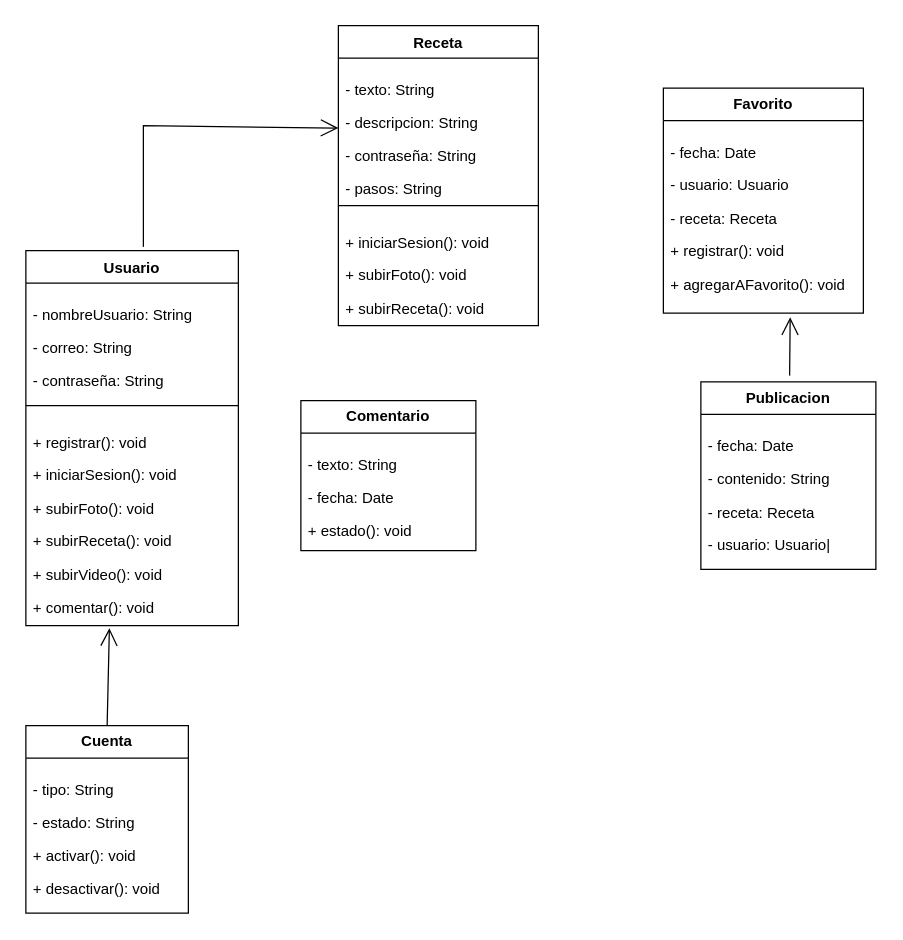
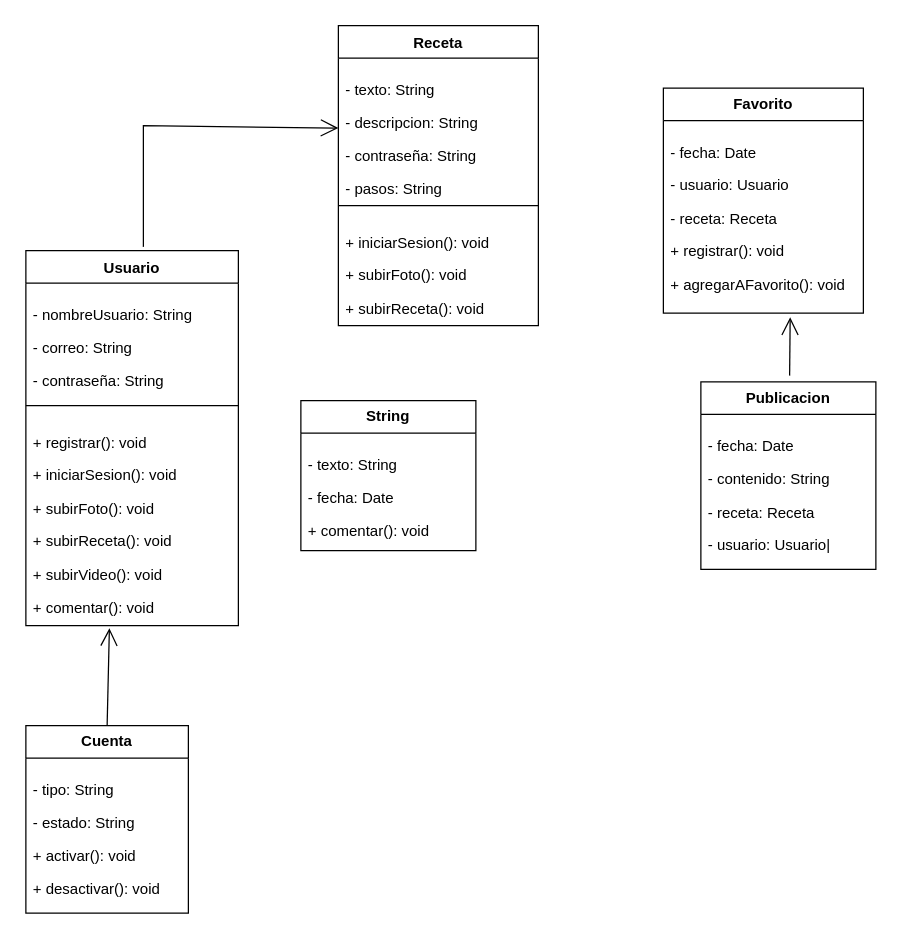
(388, 417) -> (388, 417)
(370, 469) -> (378, 469)
